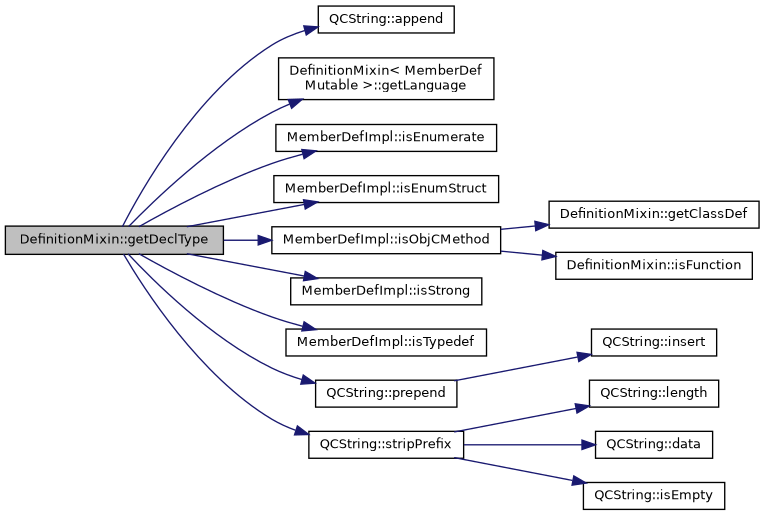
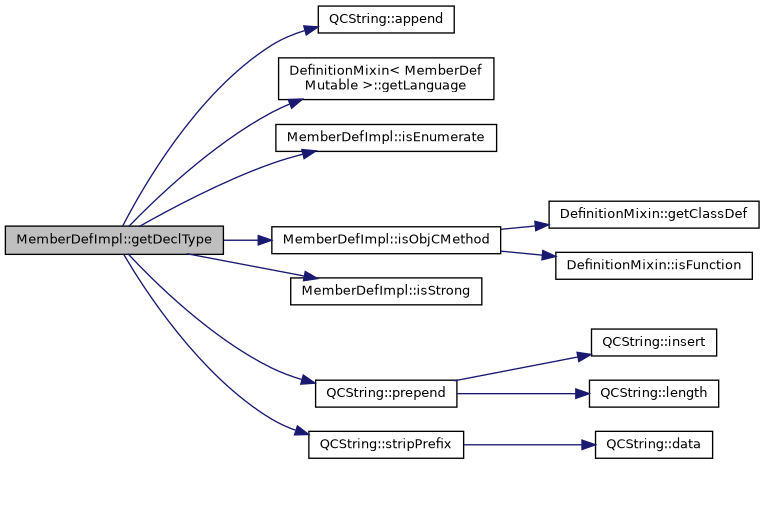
(386, 189) -> none
(114, 240) -> (114, 240)
(386, 343) -> none
(515, 420) -> (516, 394)
(654, 496) -> none
